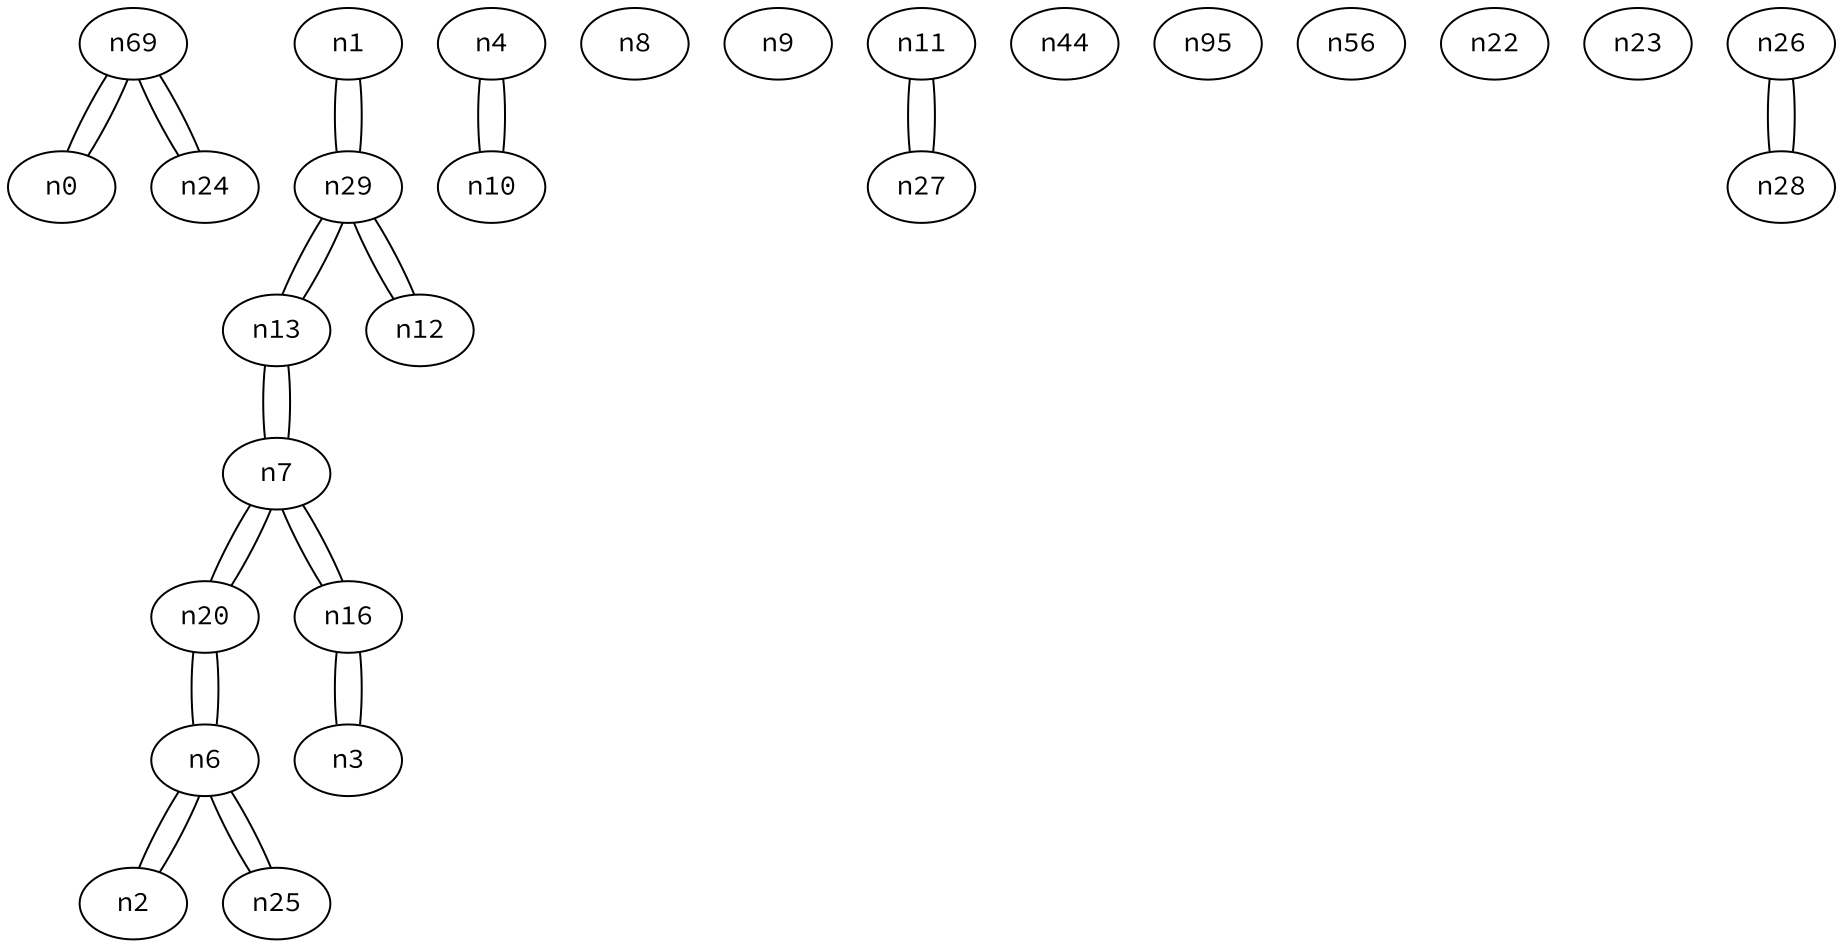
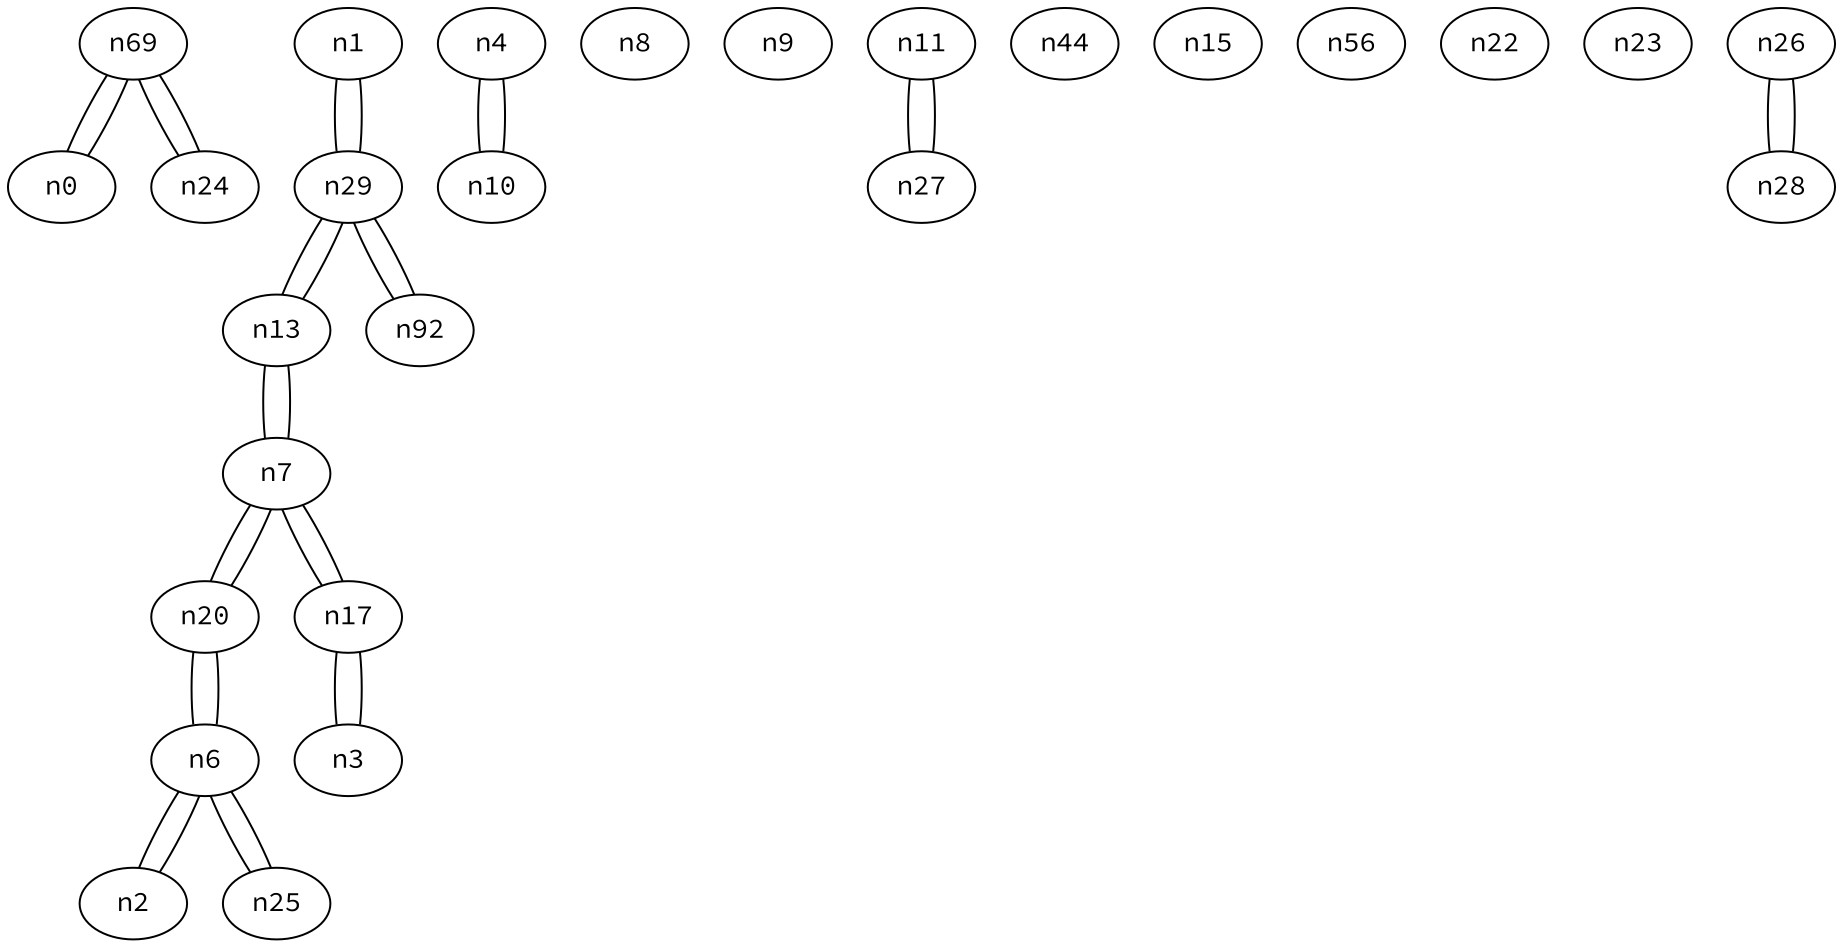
(1208, 44) -> (1208, 44)
(420, 330) -> (420, 330)
(348, 617) -> (348, 617)
